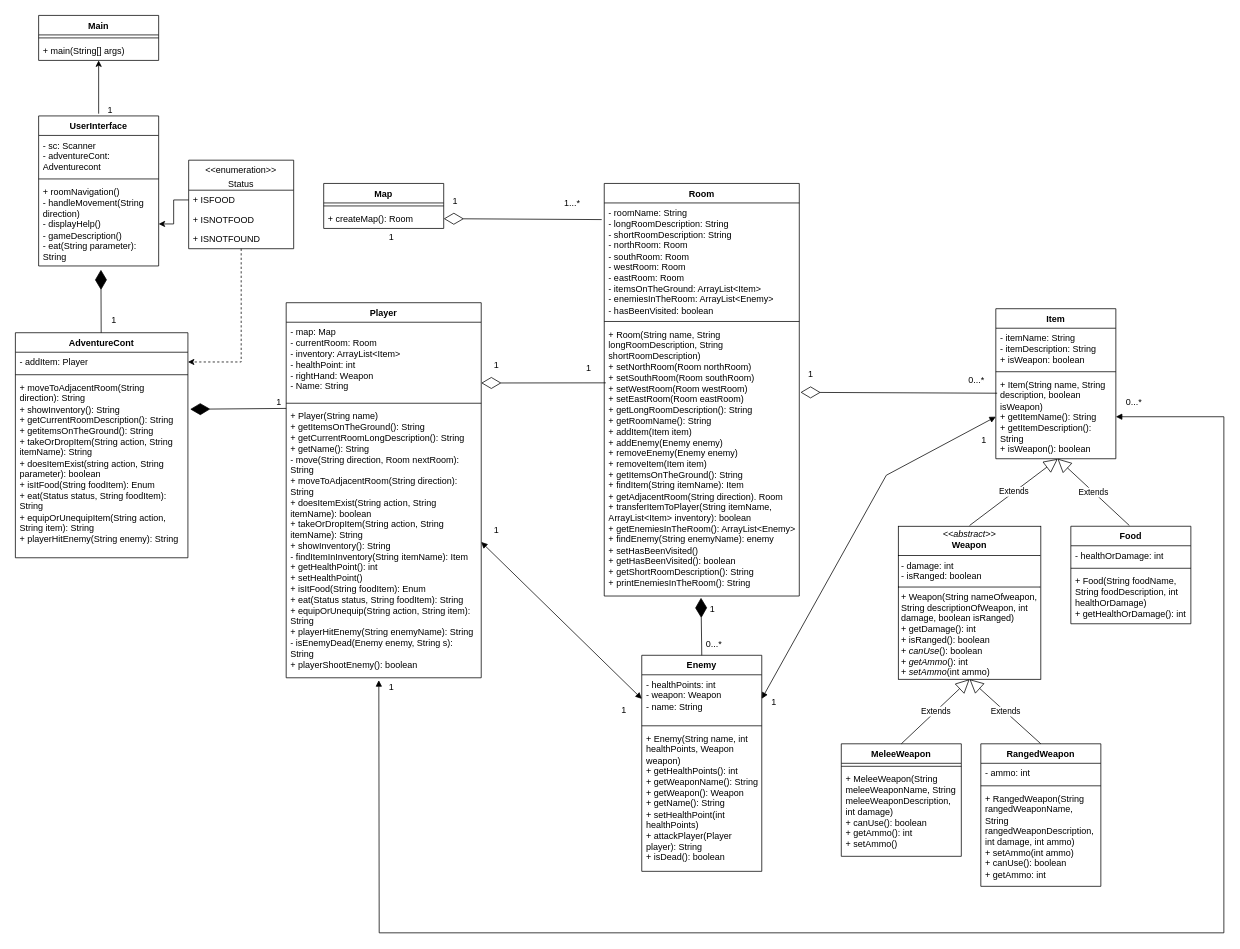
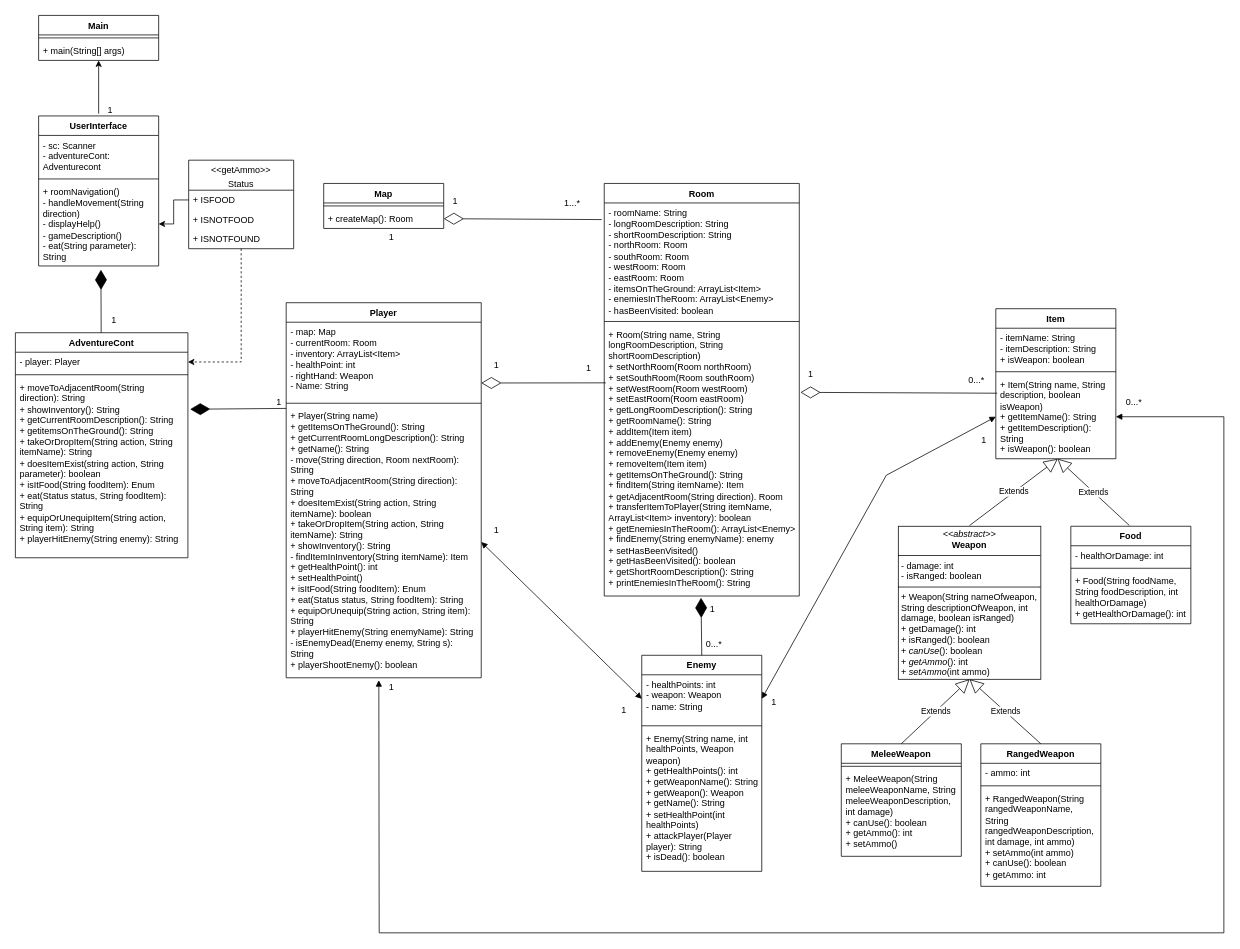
(241, 175) -> (241, 175)
(58, 363) -> (54, 363)
